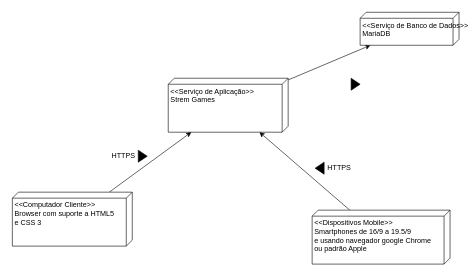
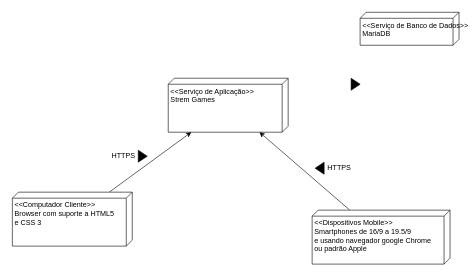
(327, 64) -> none
